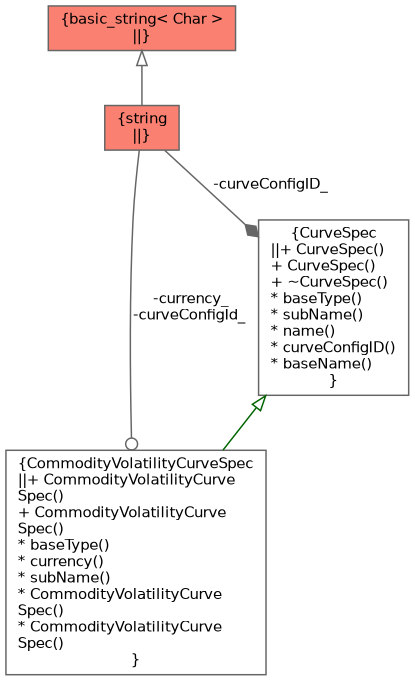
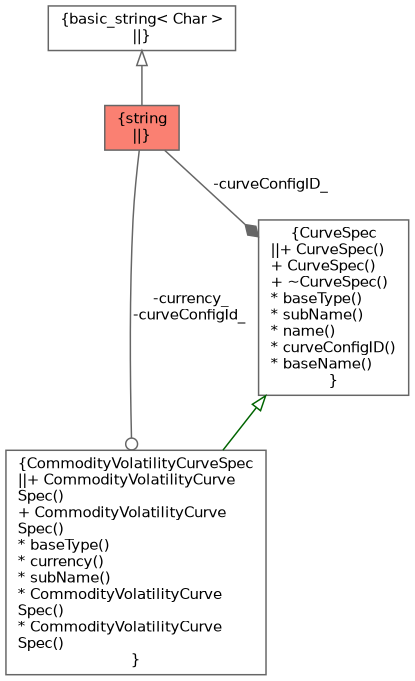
(142, 28) -> (142, 28)
